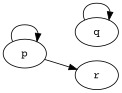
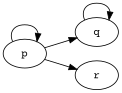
none -> (57, 44)
